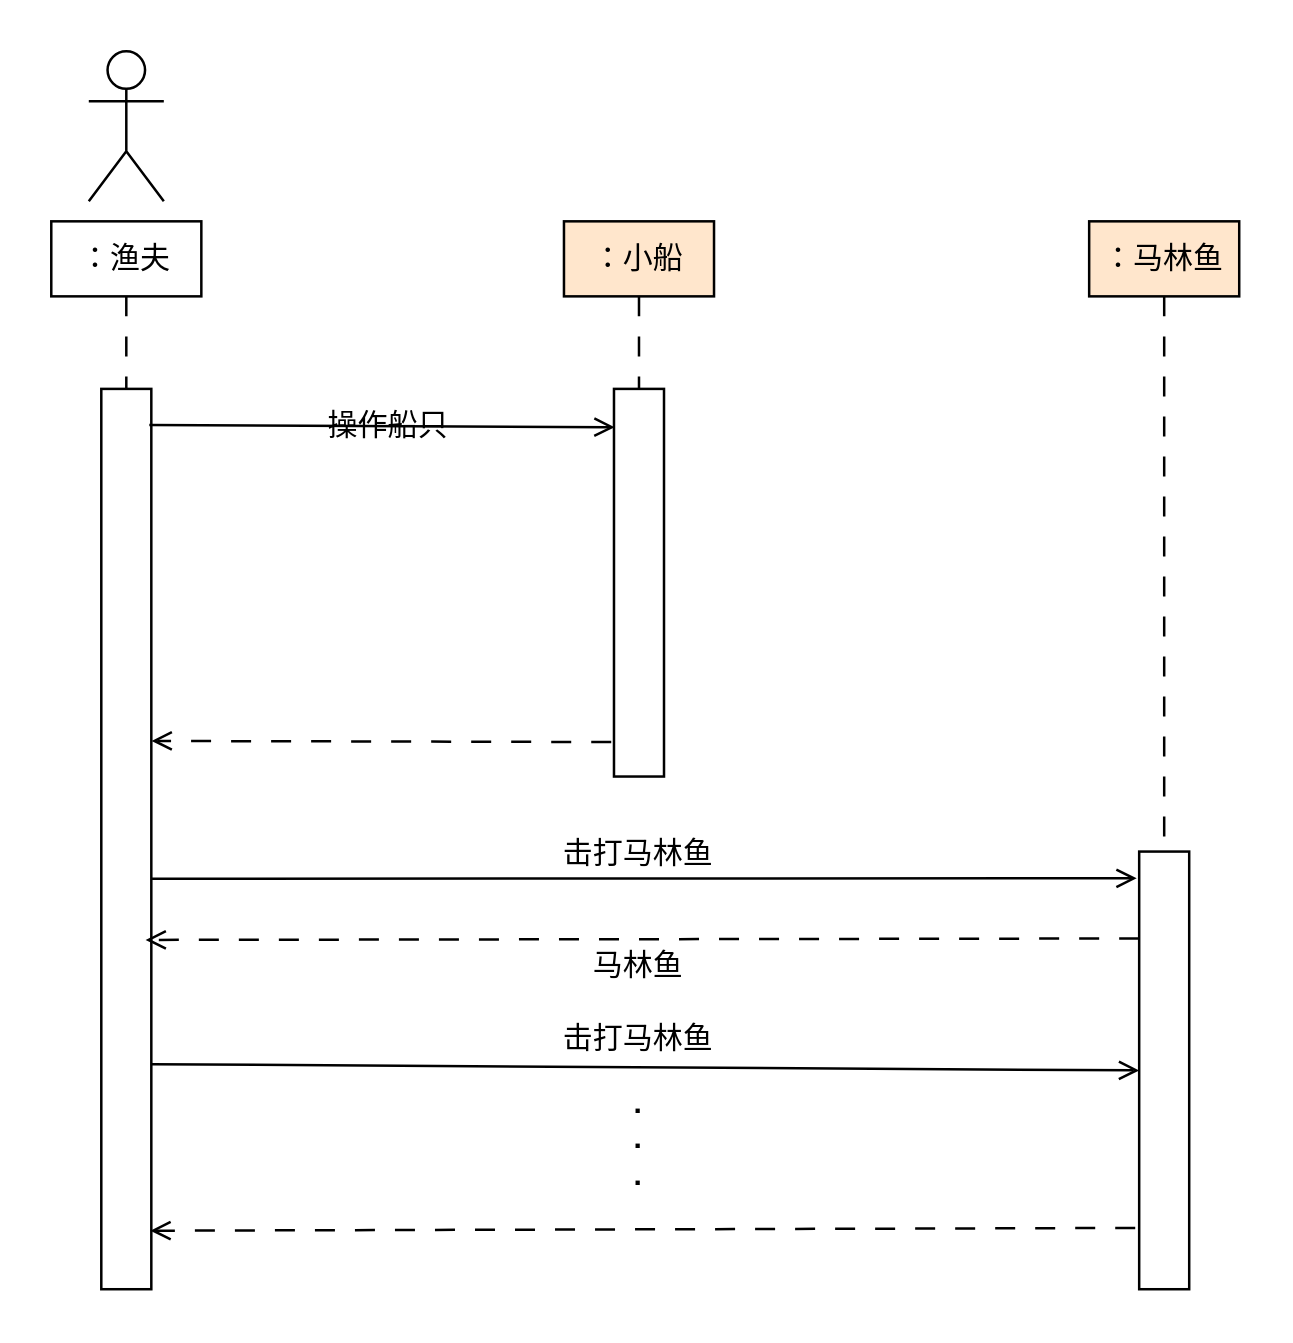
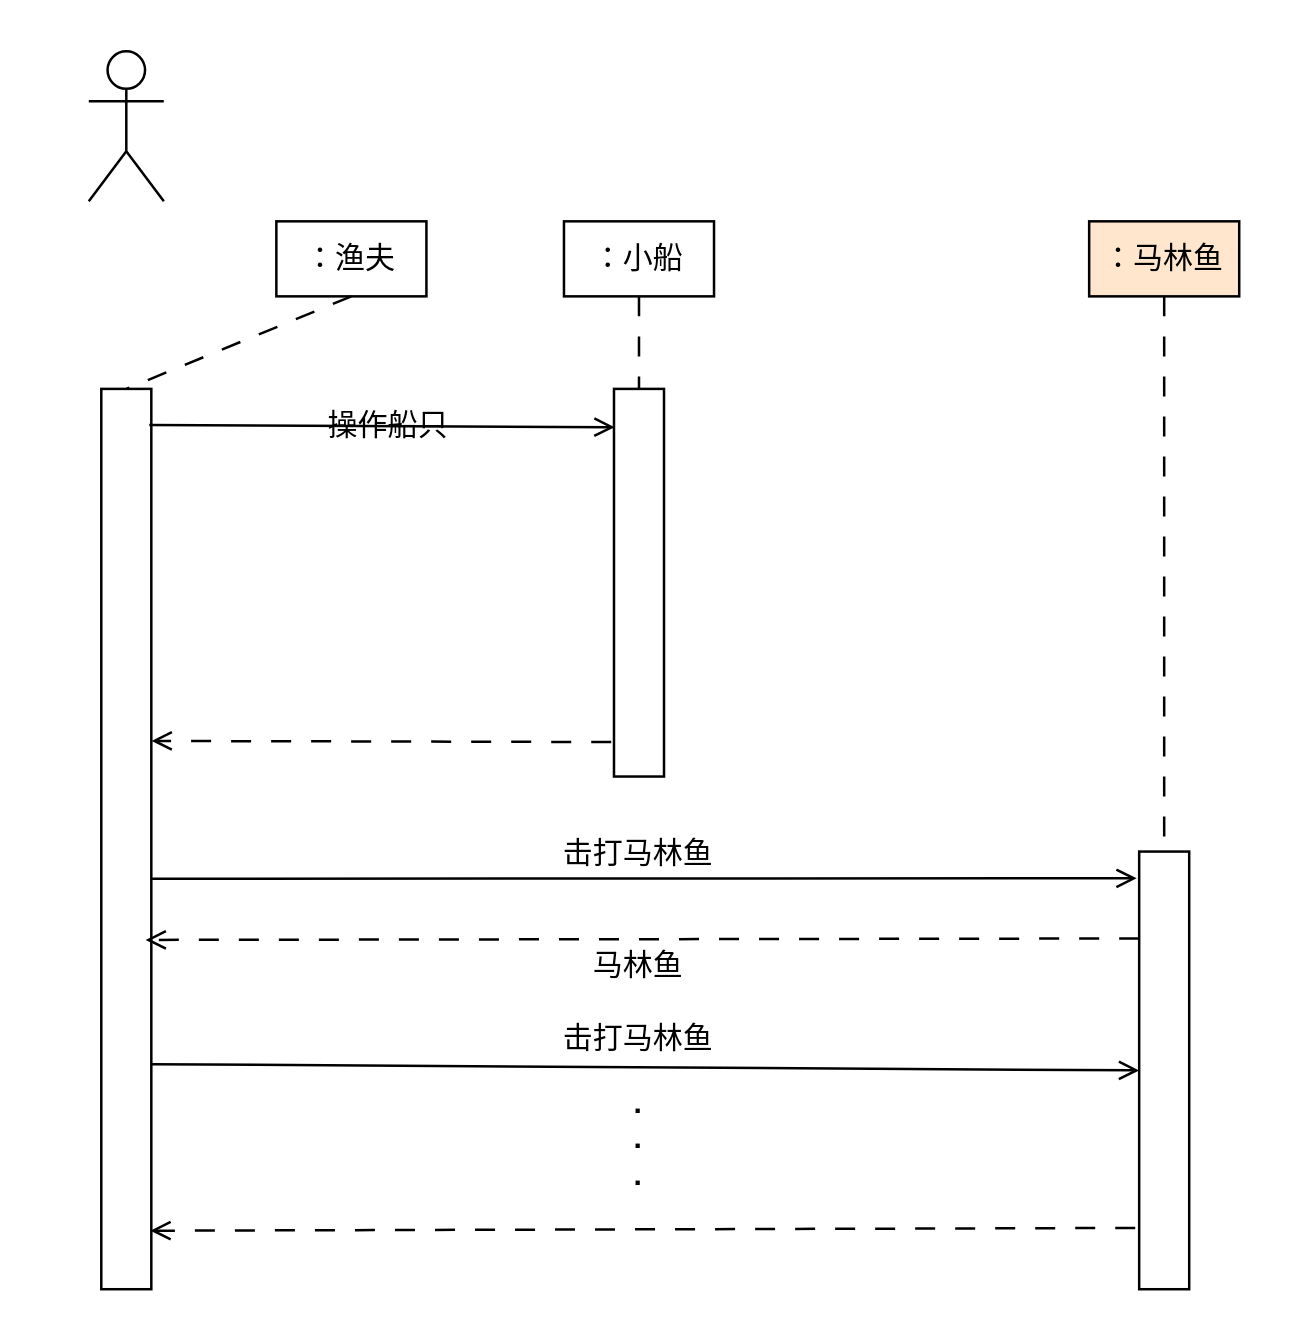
(126, 259) -> (351, 259)
(639, 259) -> (639, 259)
